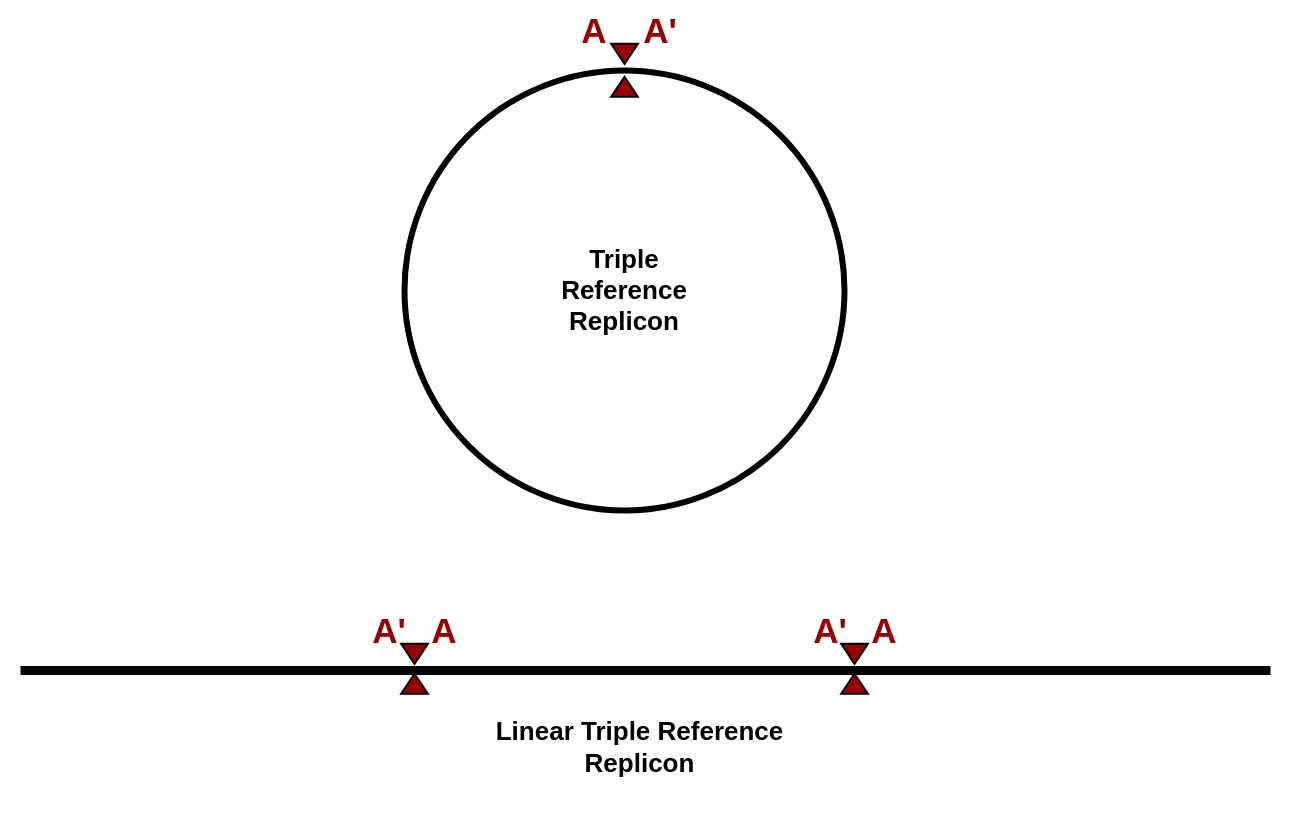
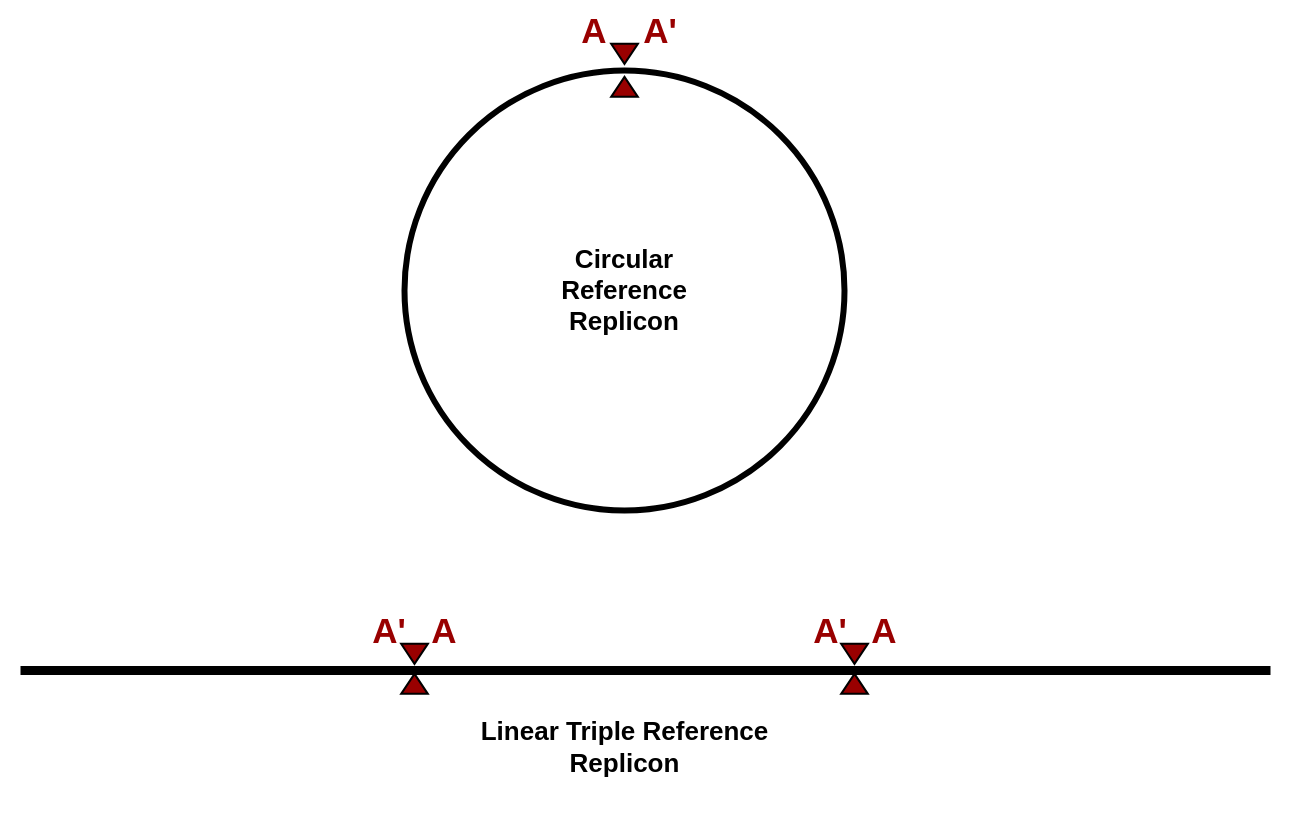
(625, 291) -> (625, 291)
(640, 747) -> (625, 747)
